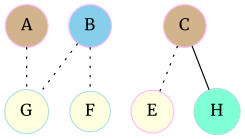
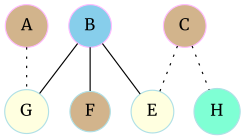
(201, 68) -> (201, 68)
(59, 69) -> (59, 69)
(90, 69) -> (90, 69)
none -> (121, 69)
(90, 112) -> (90, 112)
(152, 112) -> (152, 112)
